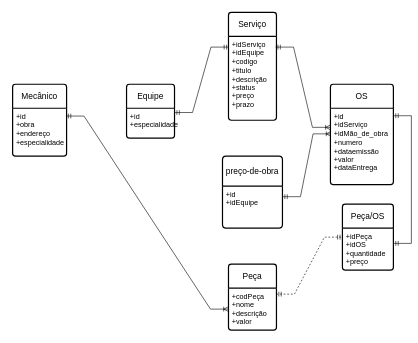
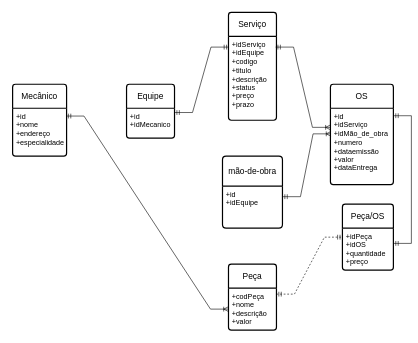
(155, 121) -> (150, 121)
(41, 130) -> (41, 130)
(252, 171) -> (252, 171)
